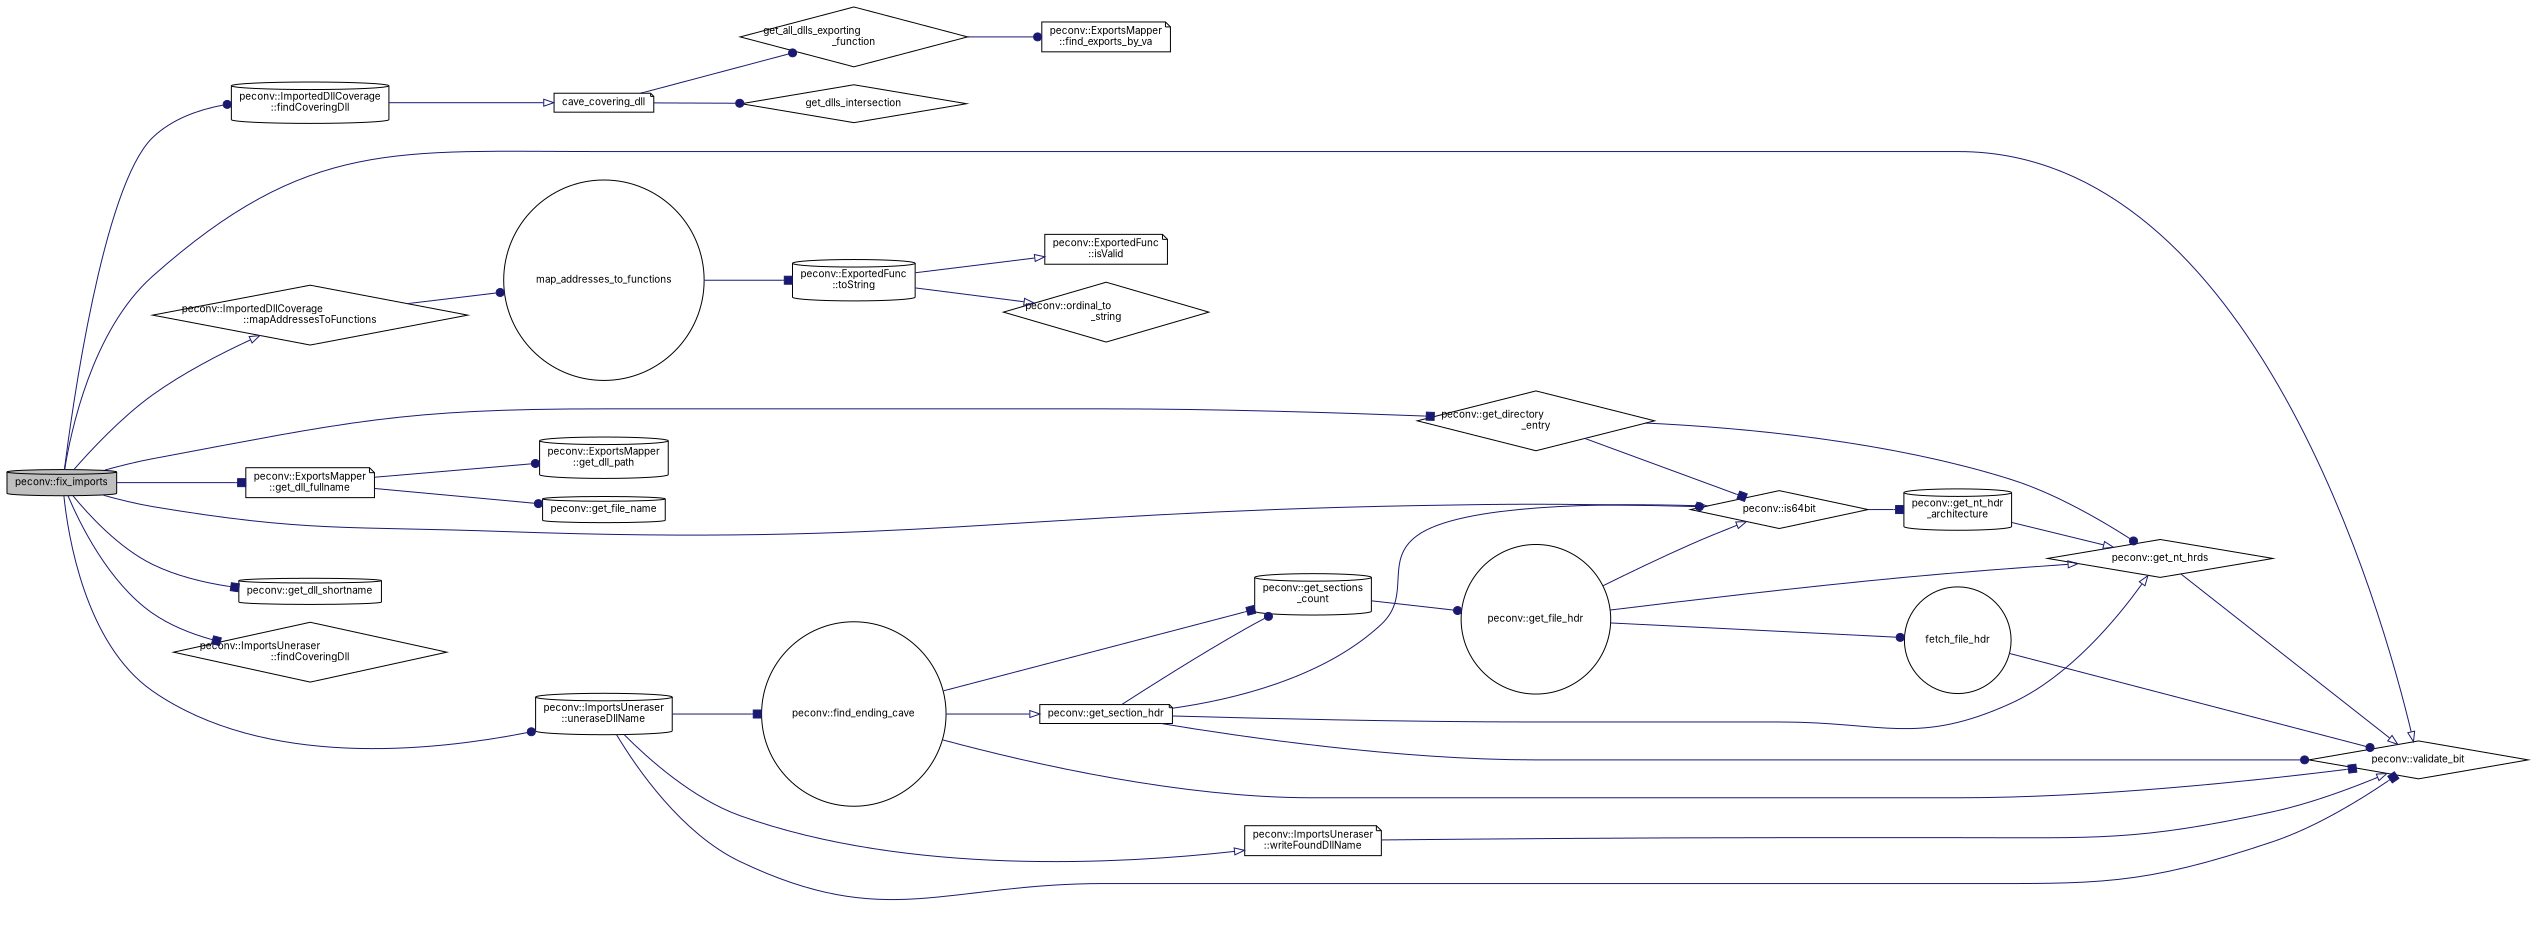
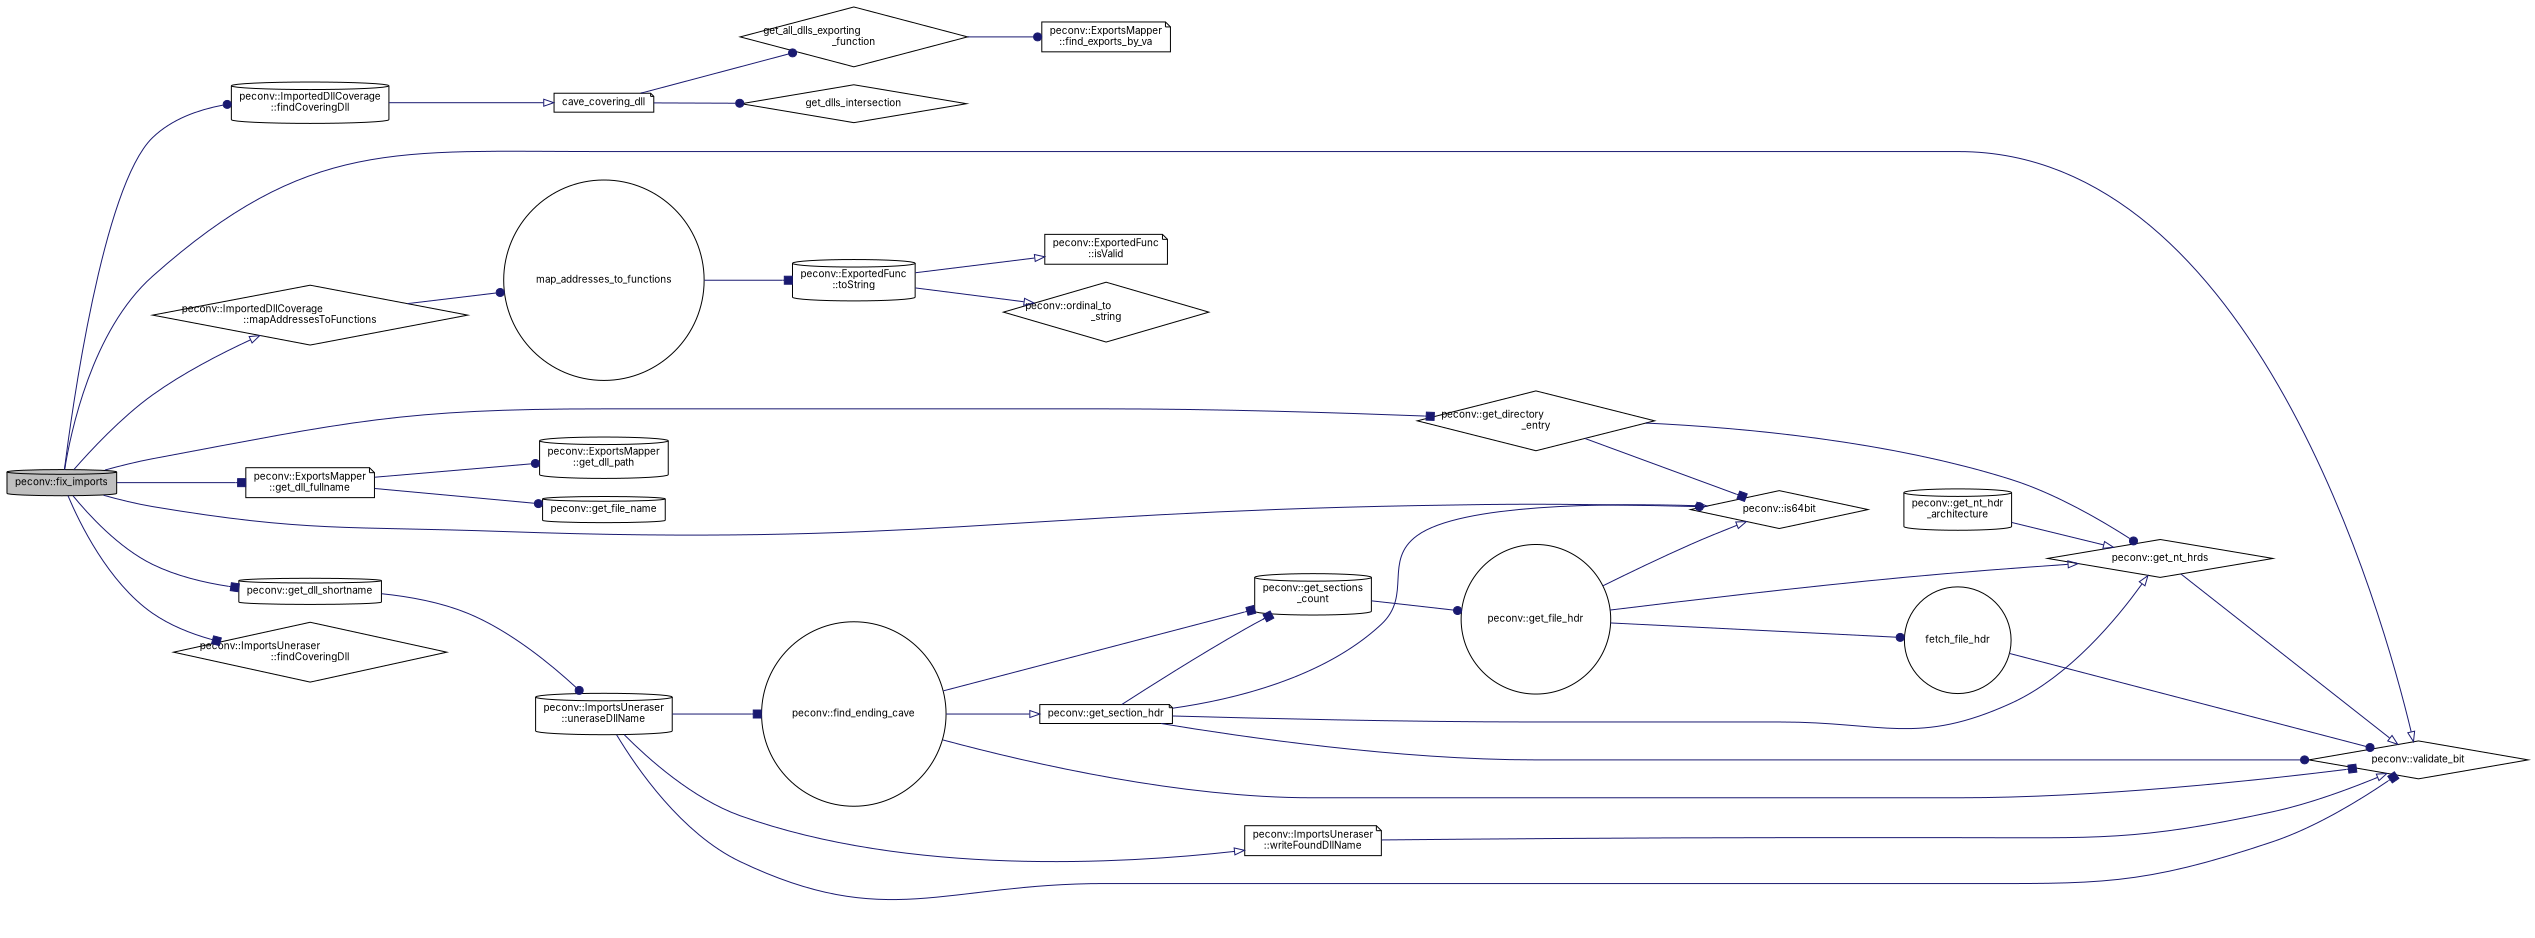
(1881, 510) -> none
(1192, 660) -> (1192, 660)
(227, 727) -> (487, 623)
